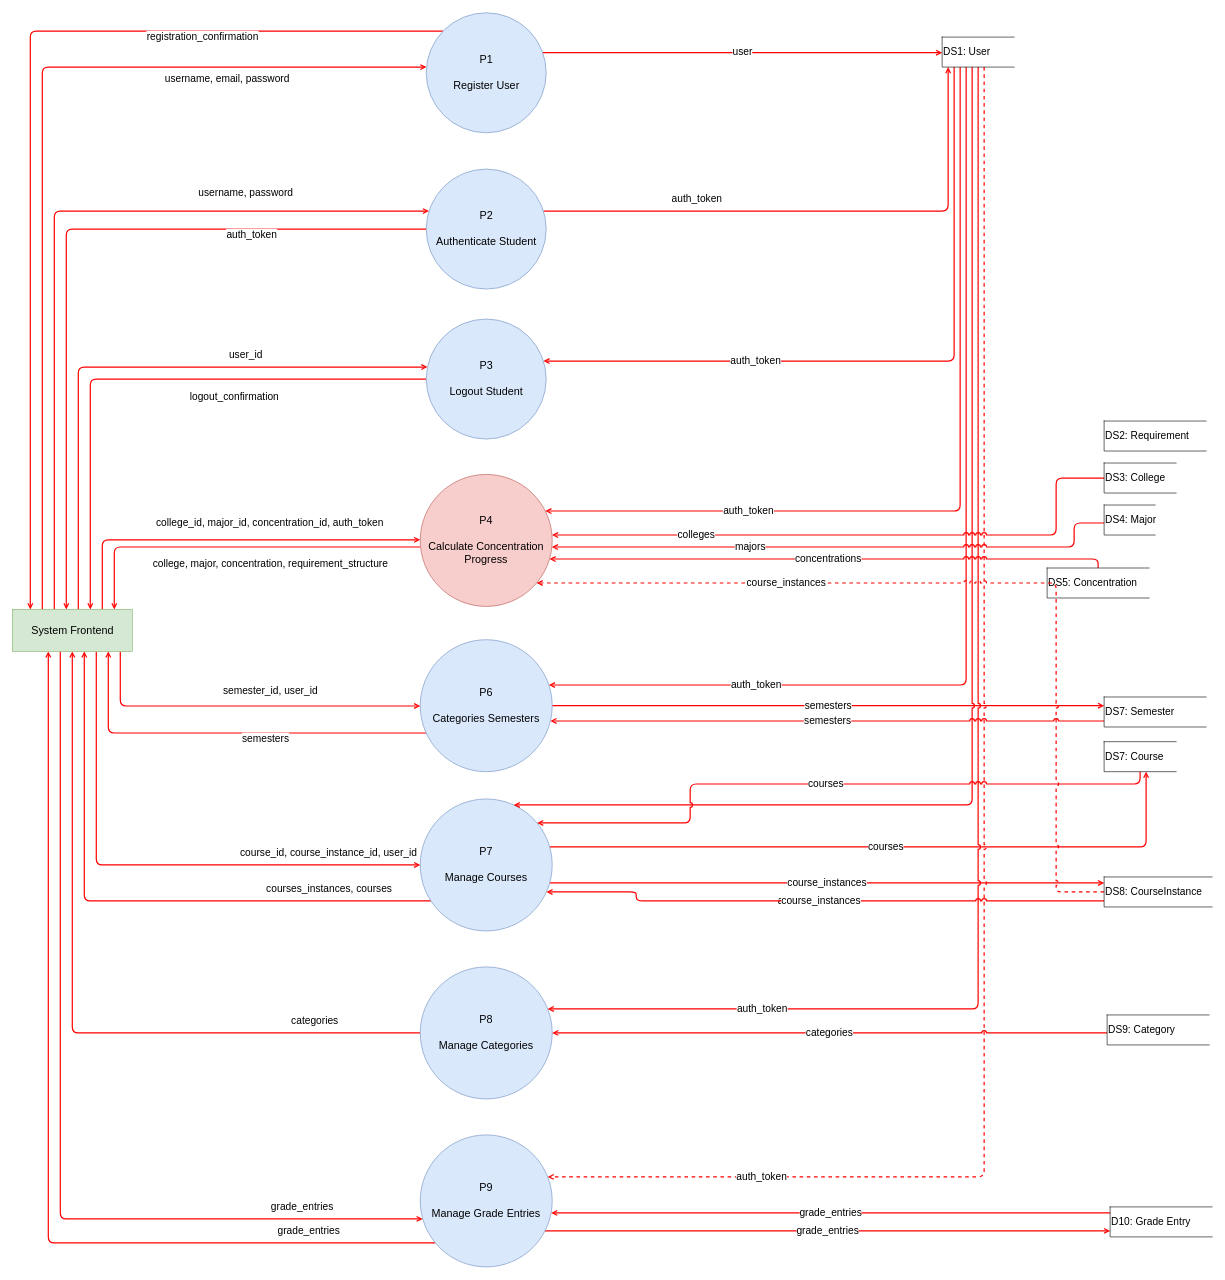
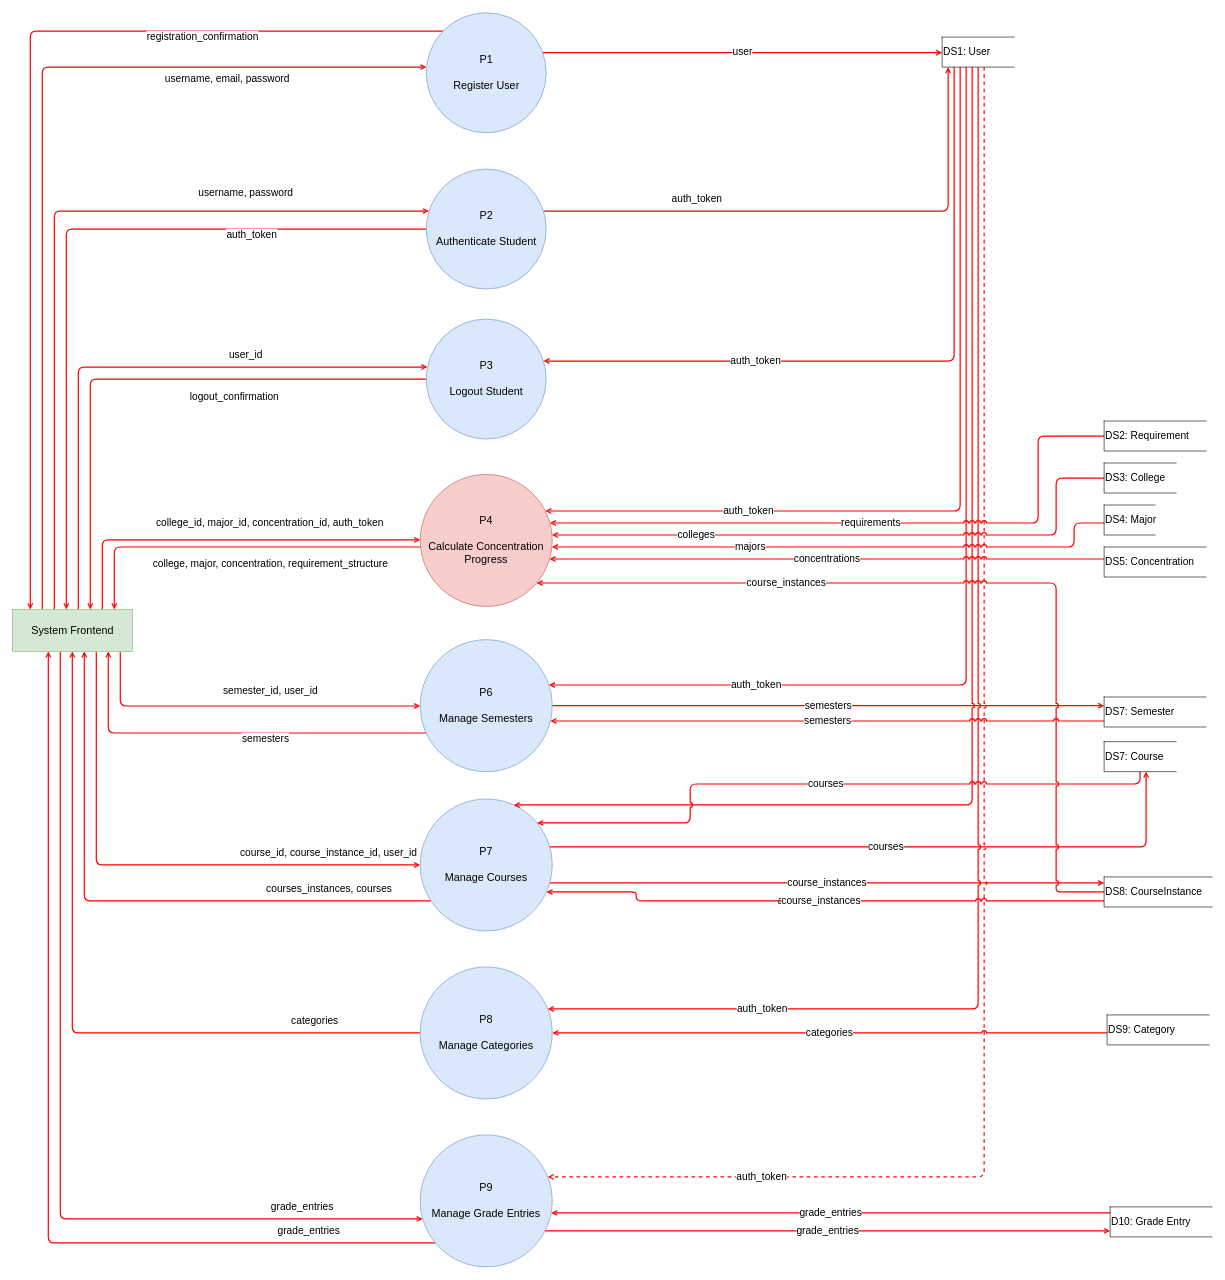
none -> (881, 523)
(1032, 583) -> (1032, 583)
(1098, 583) -> (1155, 562)
(486, 706) -> (486, 706)
